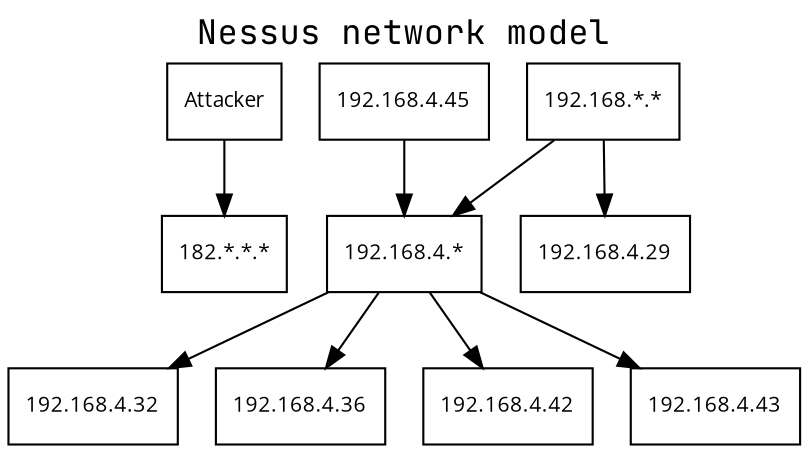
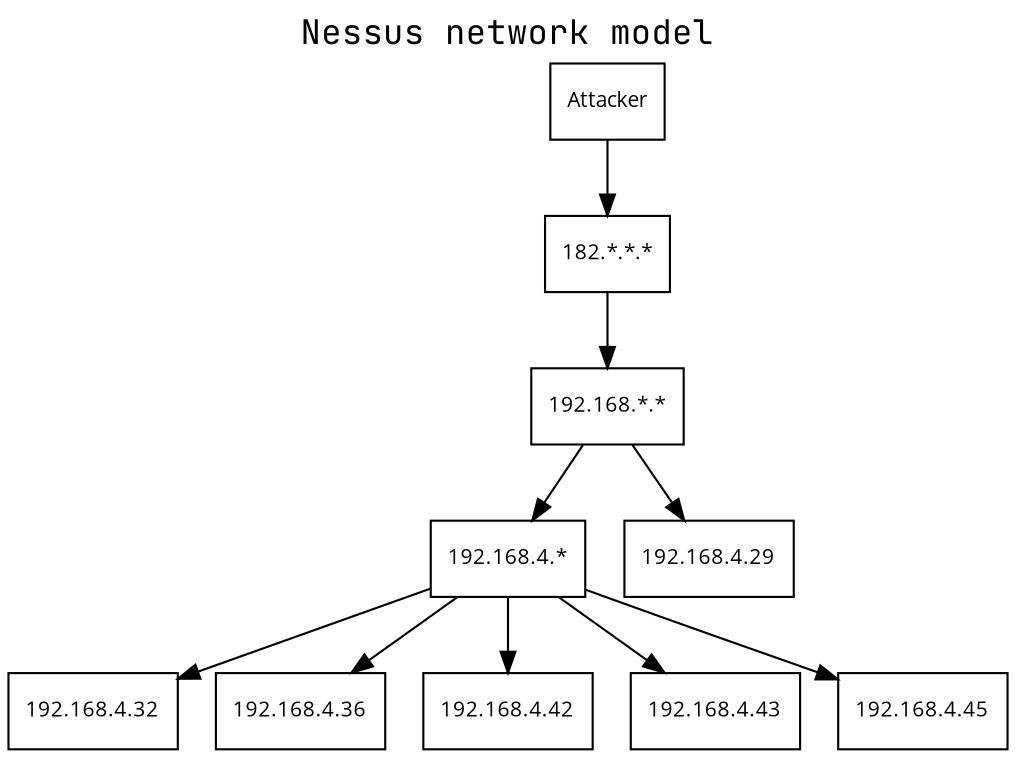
(404, 167) -> (701, 631)
none -> (607, 320)
